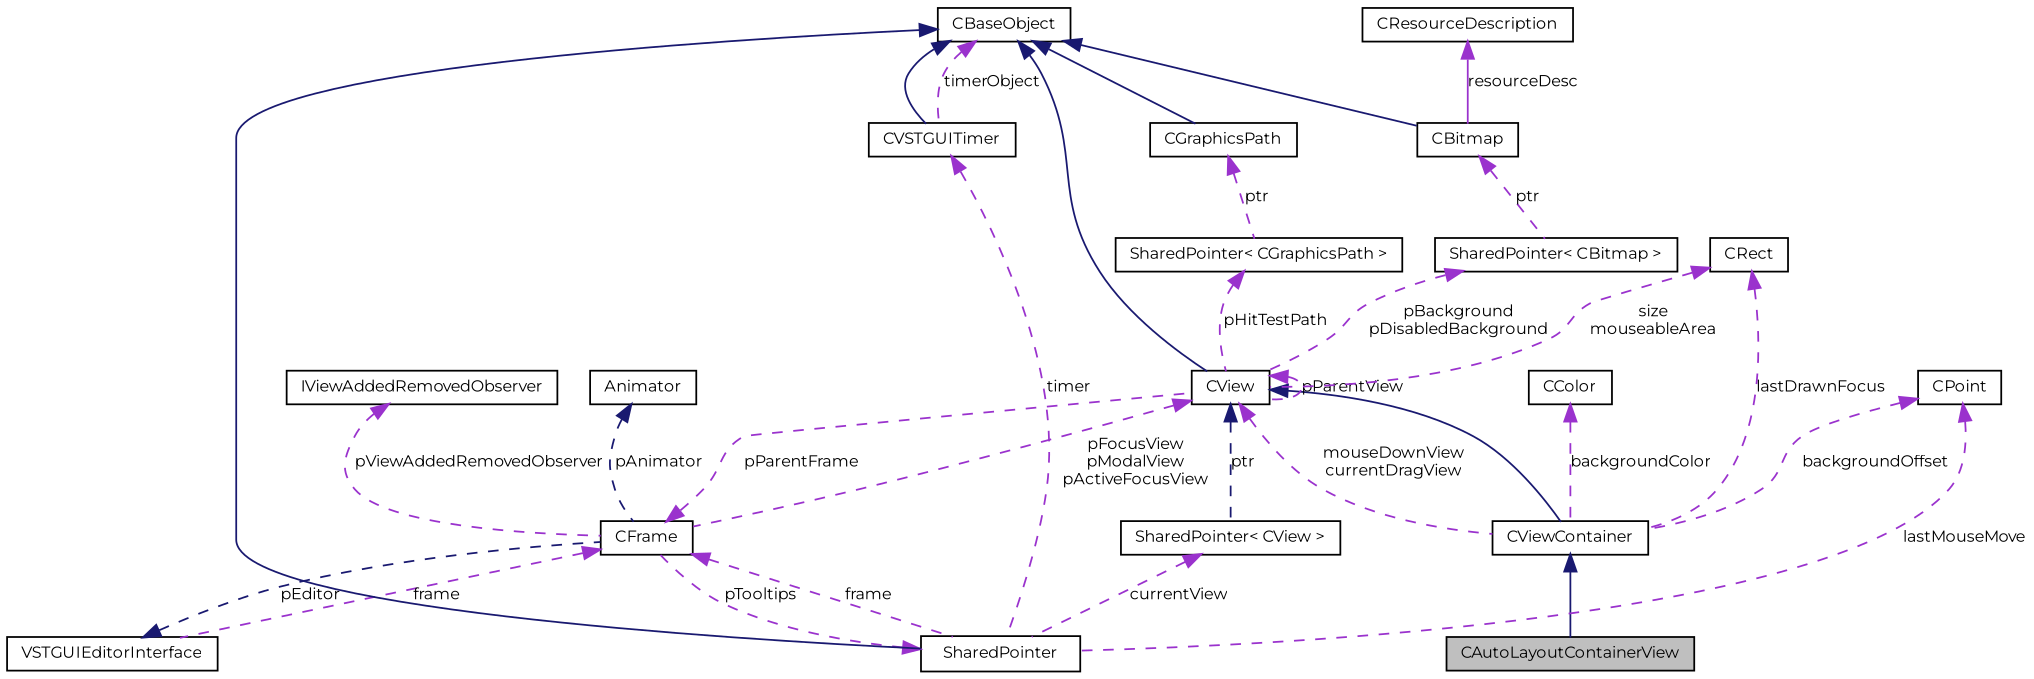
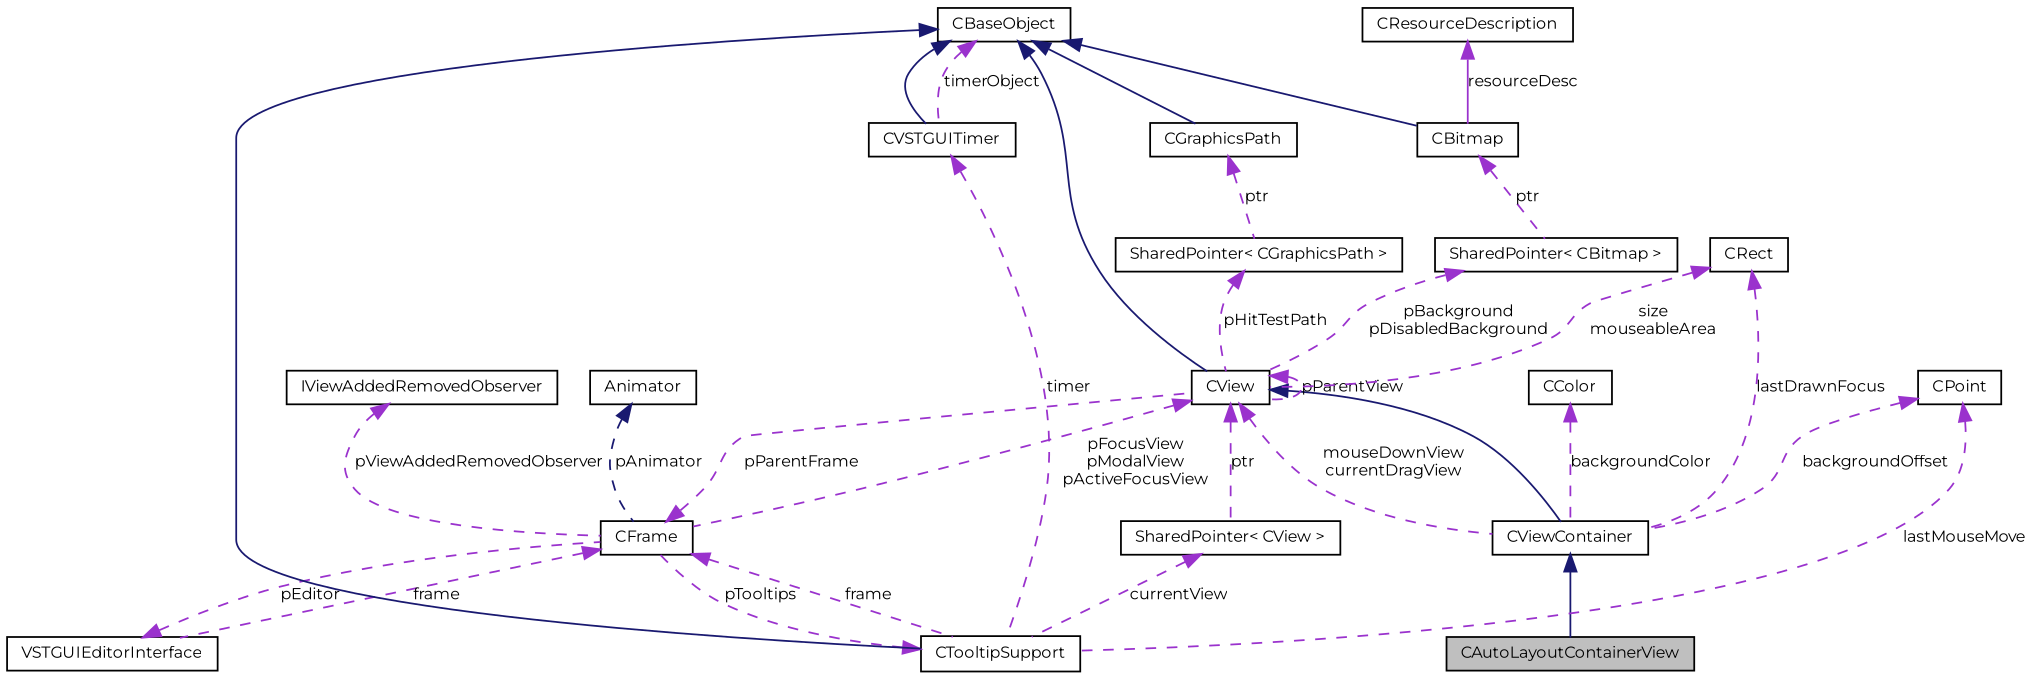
(1231, 472) -> (1231, 472)
(376, 567) -> (376, 567)
(1001, 654) -> (1001, 654)
